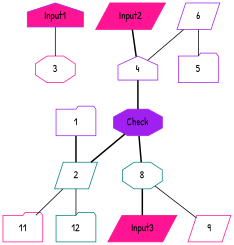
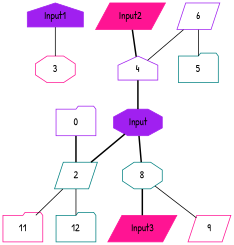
(55, 16) -> (55, 16)
(198, 69) -> (198, 69)
(76, 122) -> (76, 122)
(138, 122) -> (138, 122)
